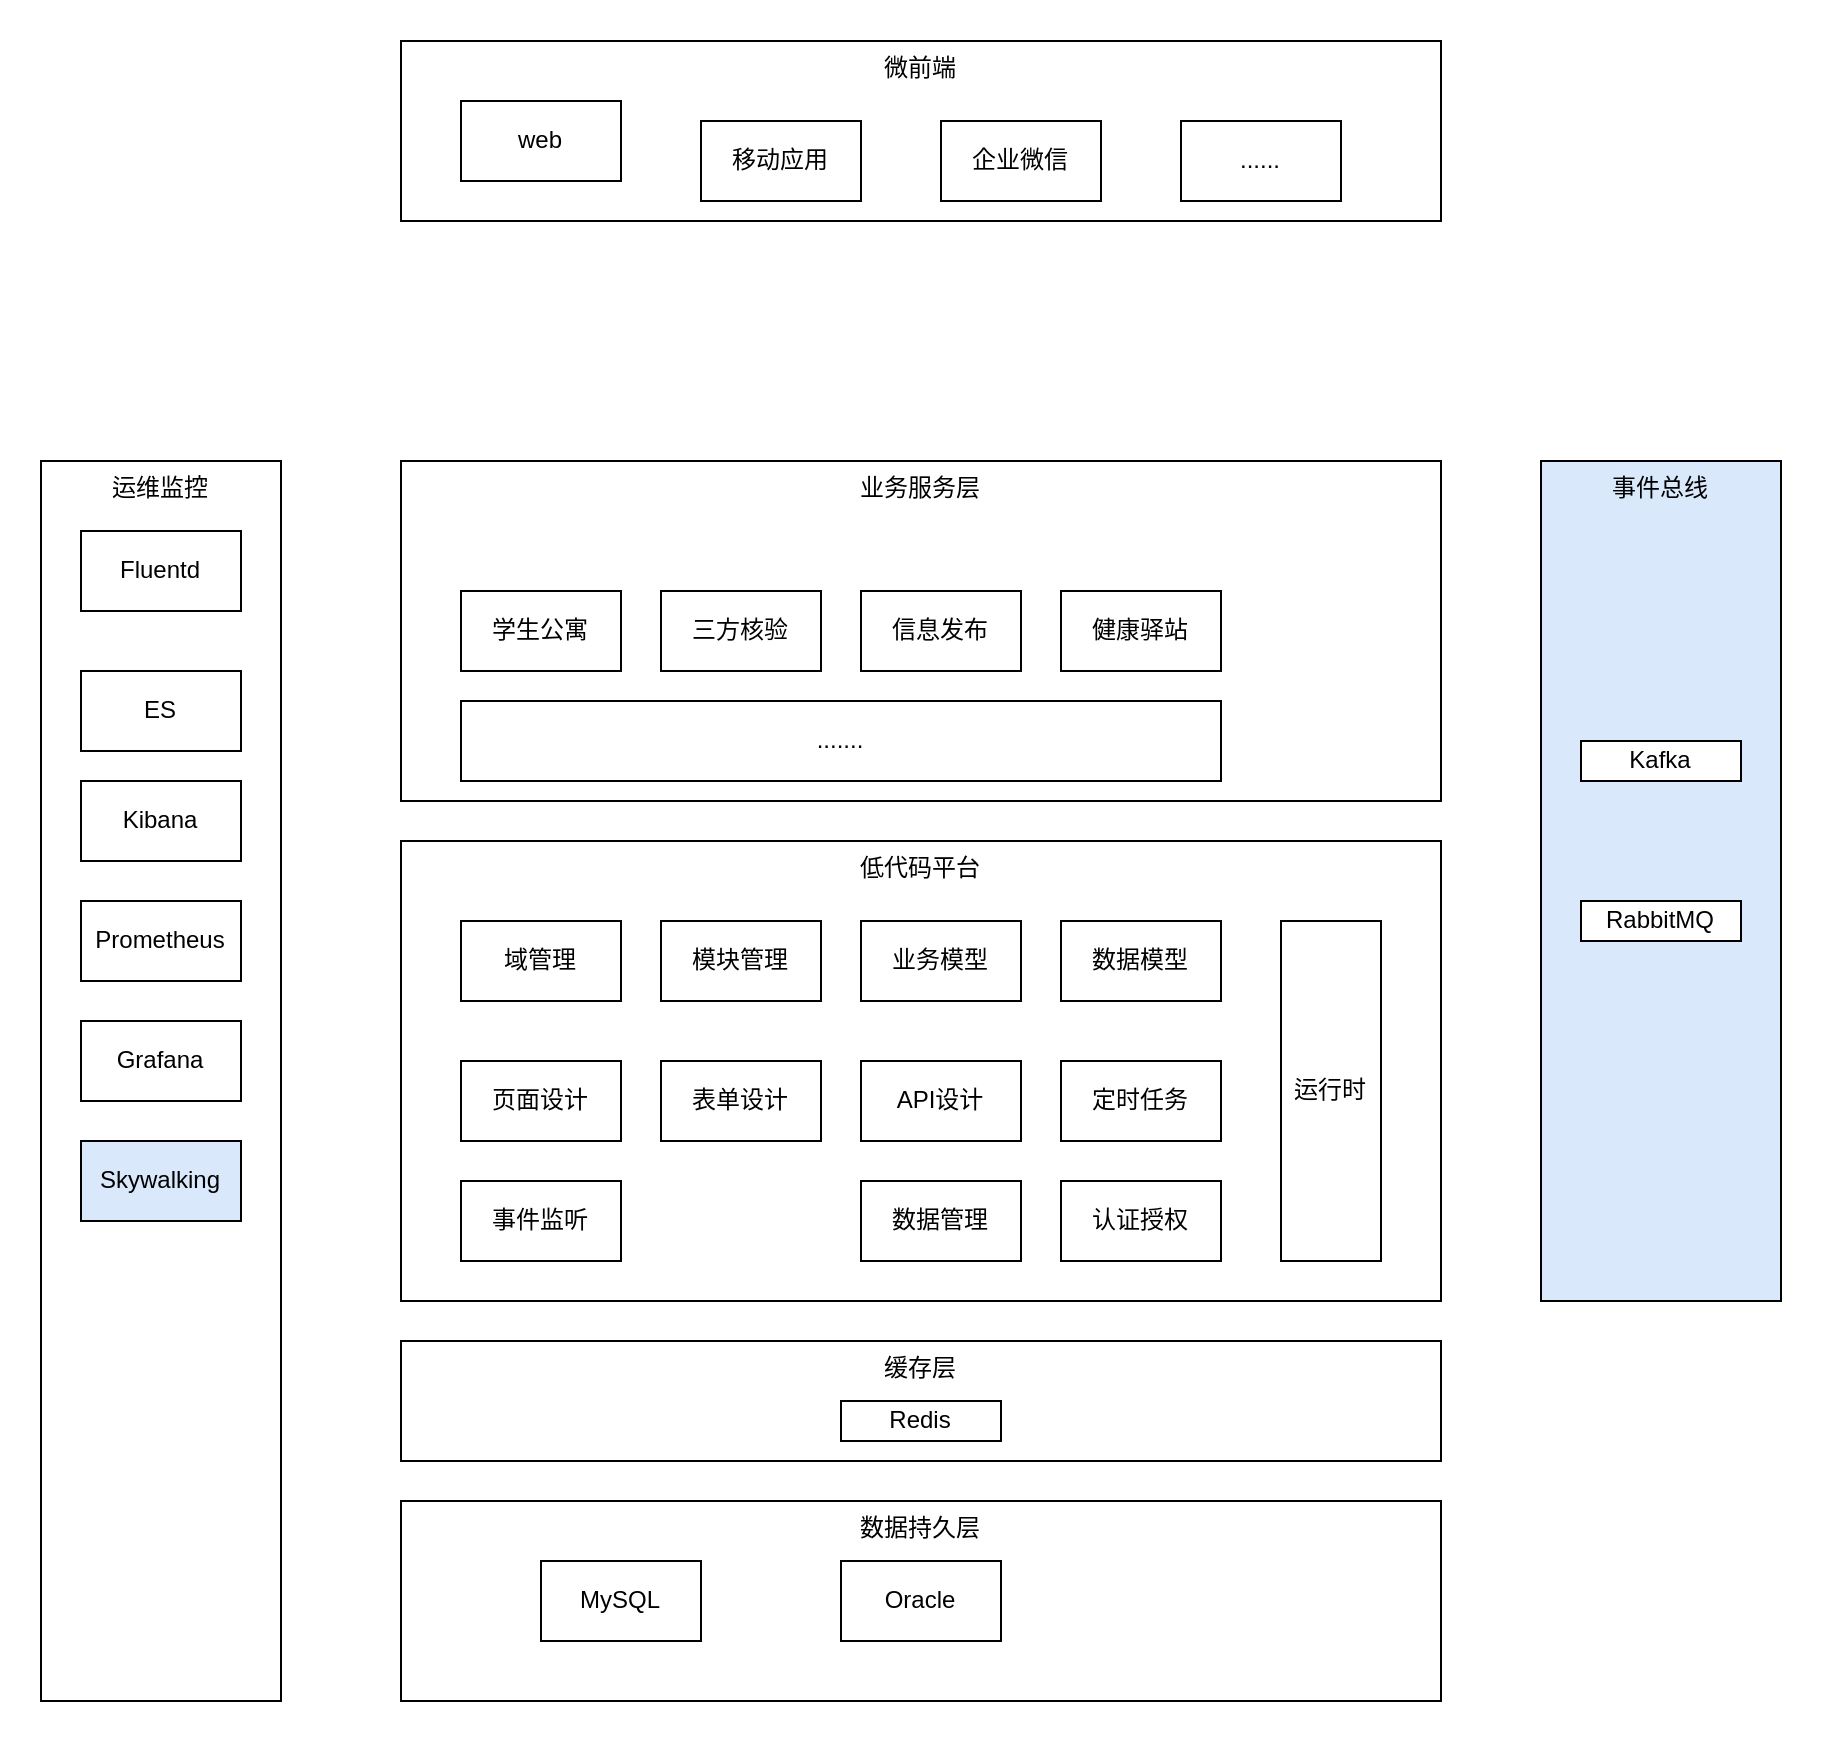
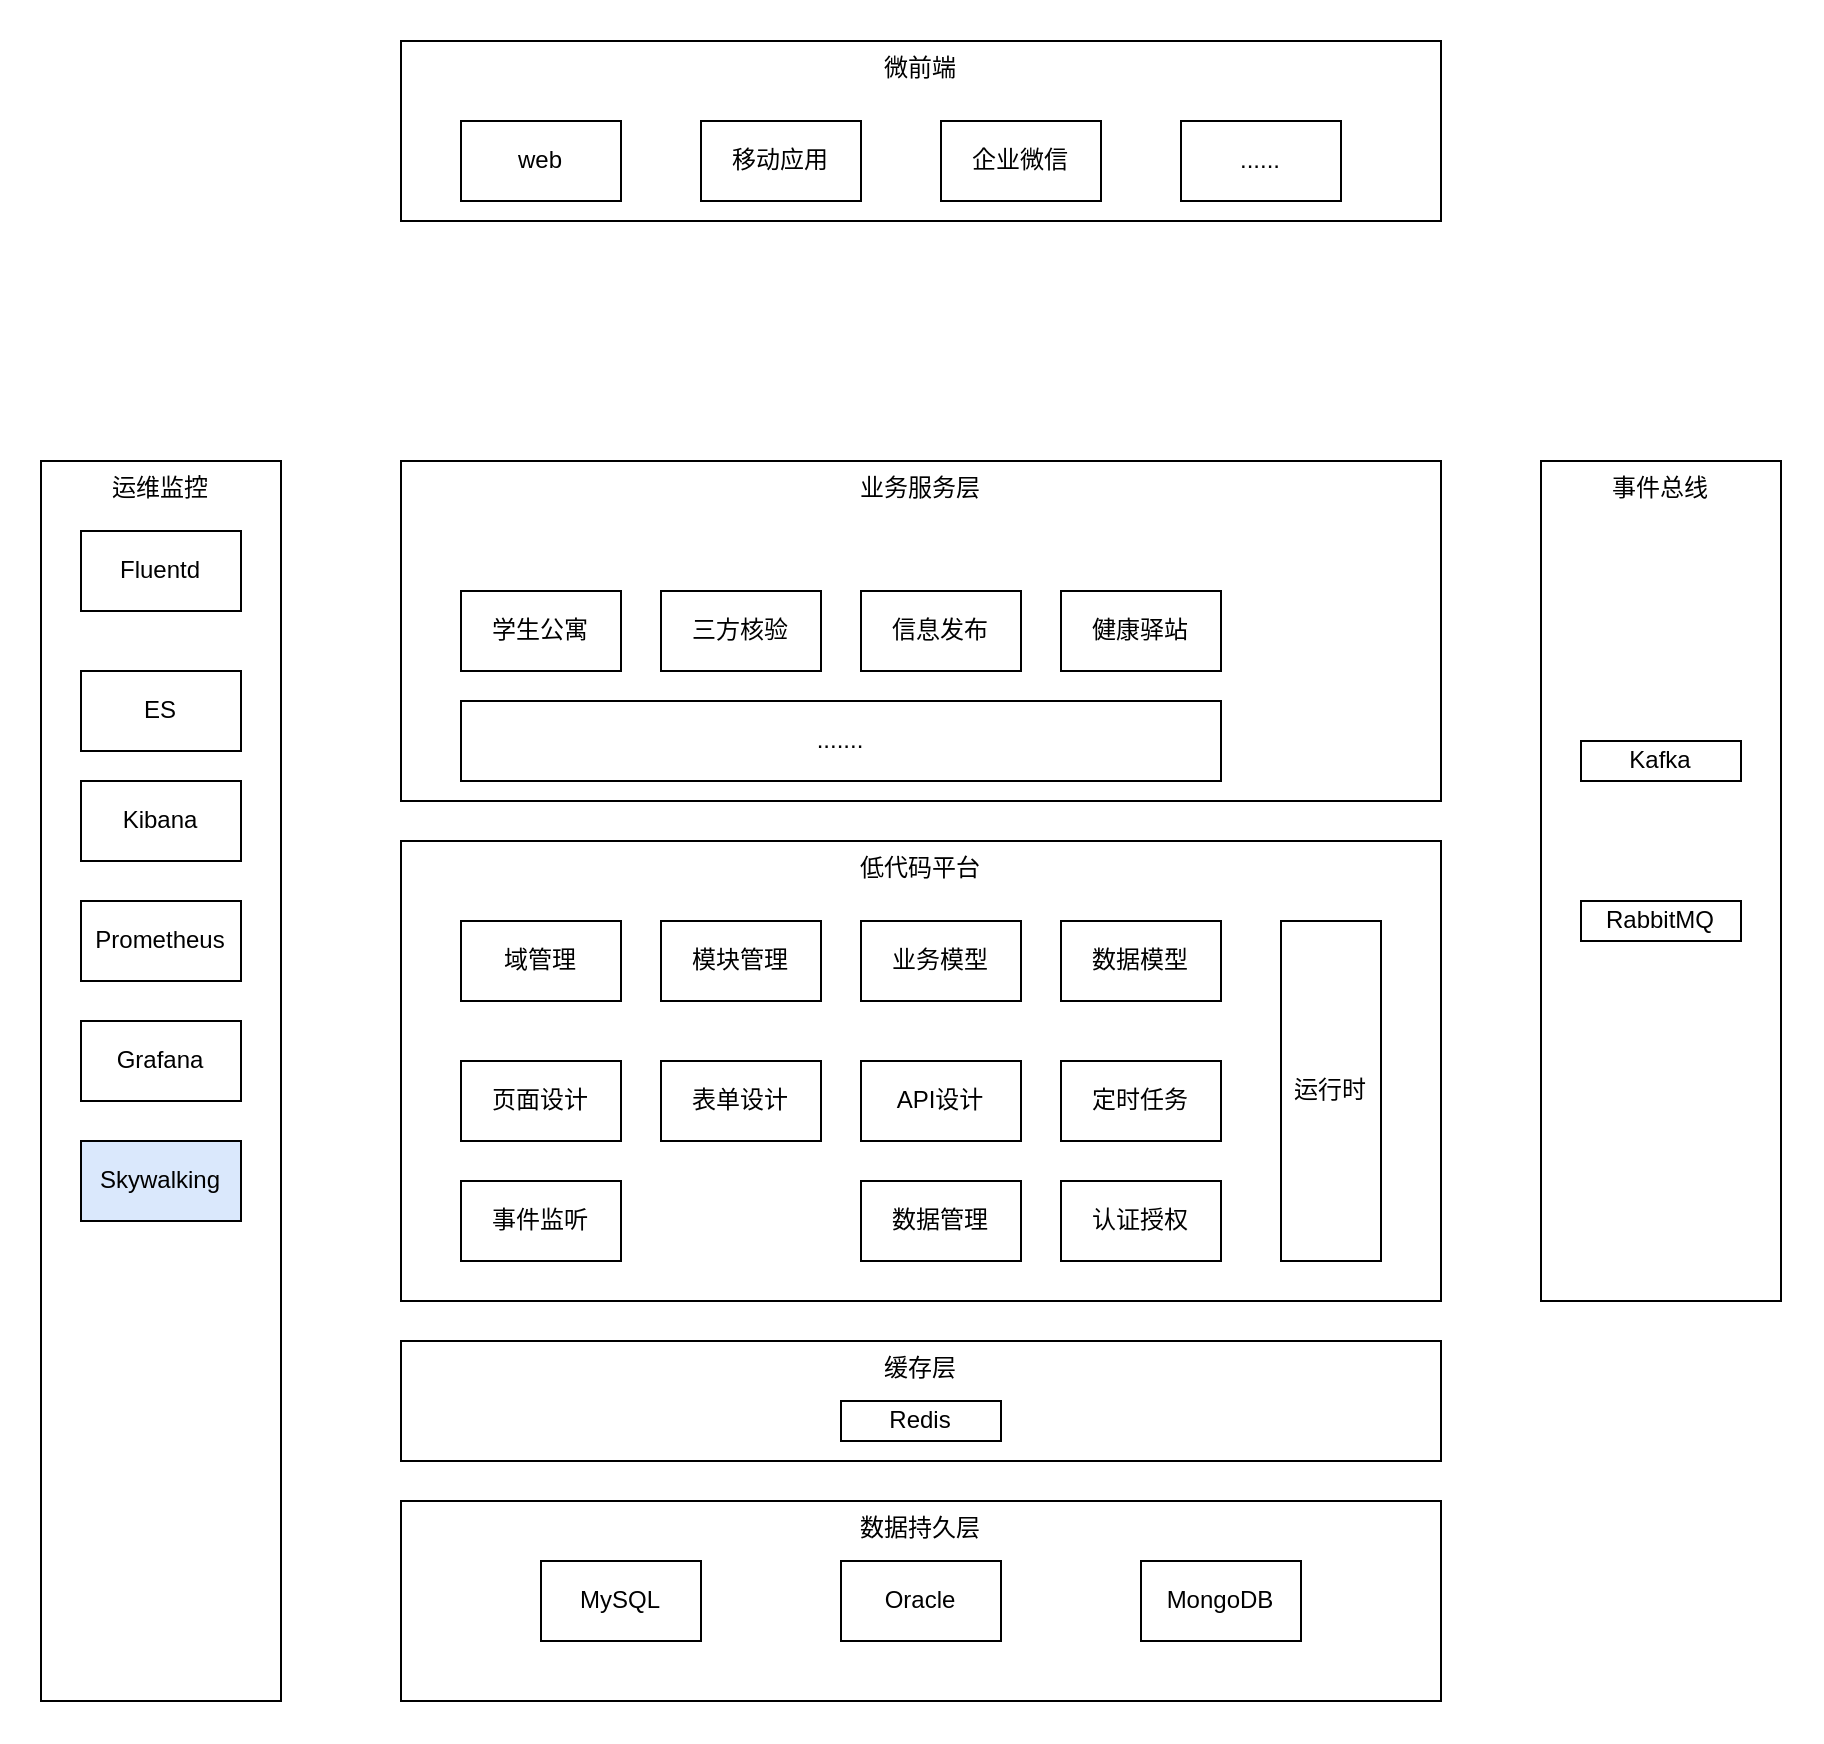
(541, 141) -> (541, 161)
(1661, 881) -> (1661, 881)
none -> (1221, 1601)
